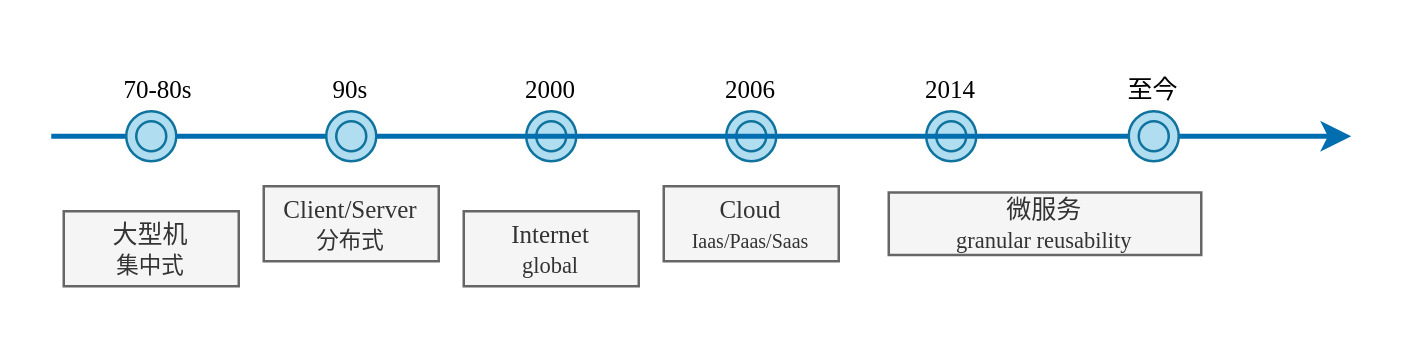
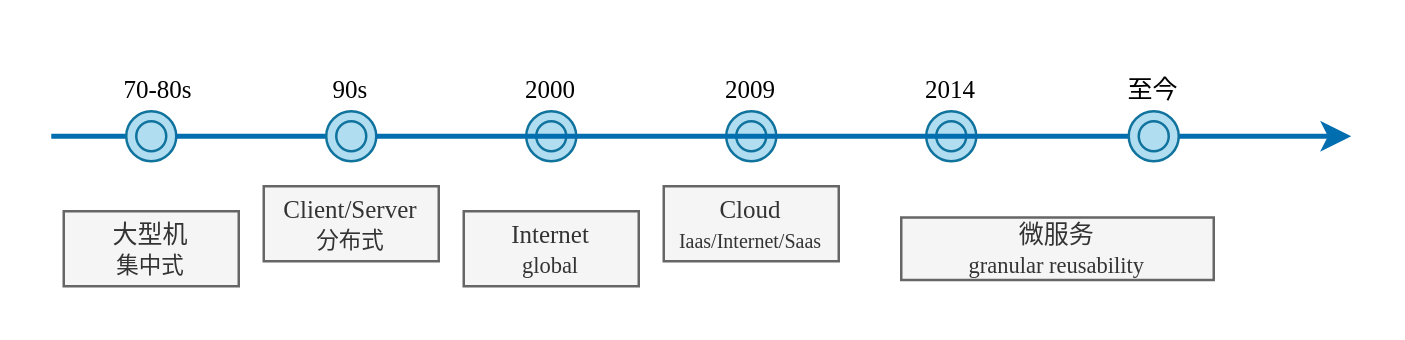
(751, 89) -> (751, 89)
(751, 224) -> (751, 224)
(1045, 224) -> (1058, 249)
